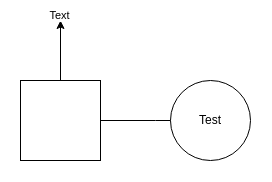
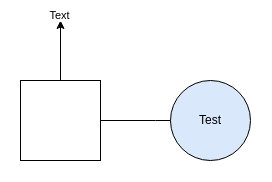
(211, 121) -> (211, 121)
